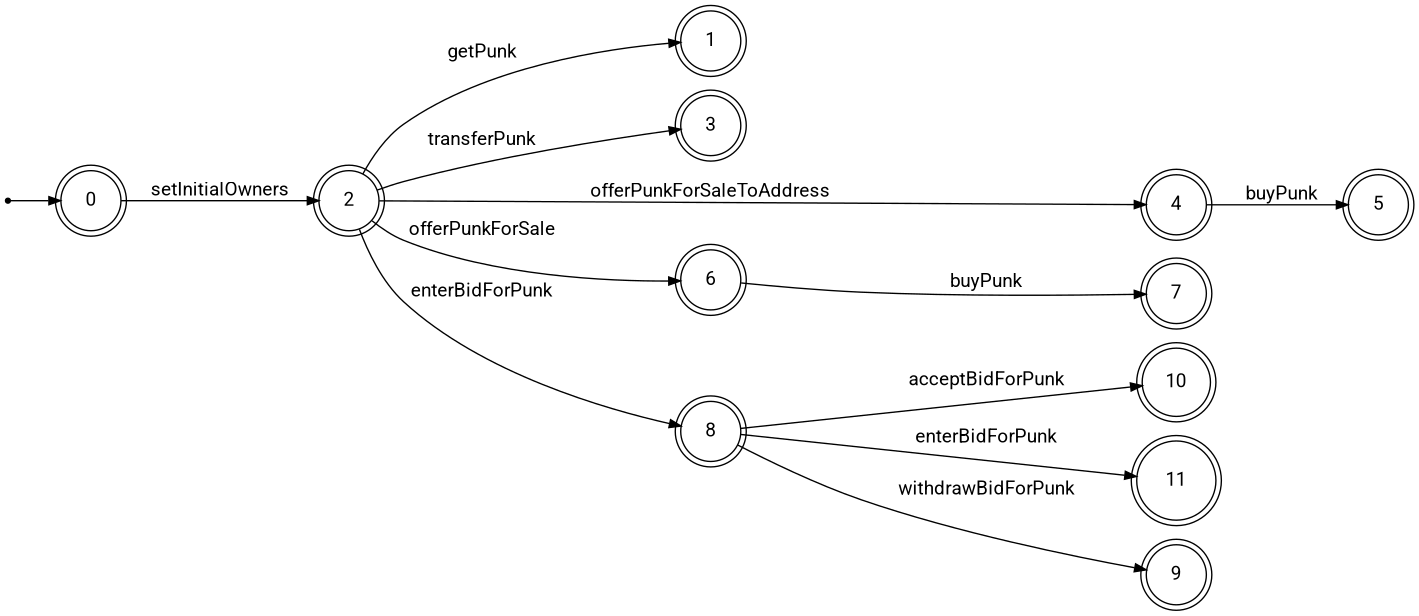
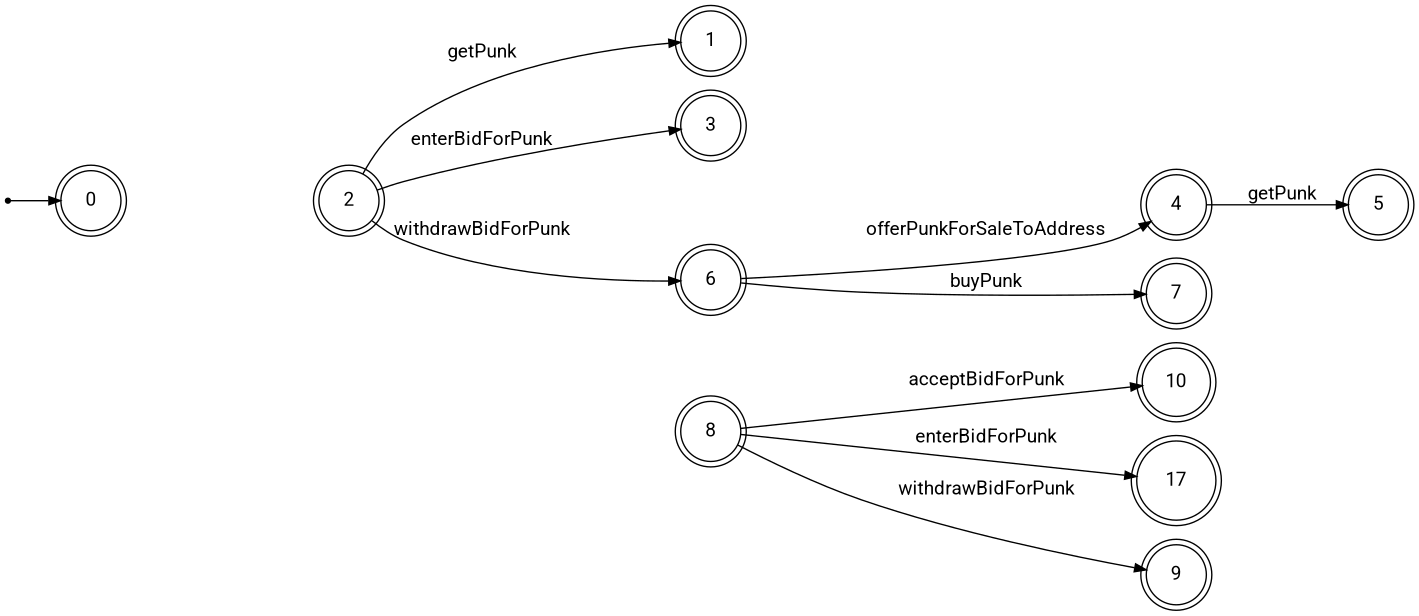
(482, 140) -> (482, 140)
(1282, 195) -> (1282, 195)
(214, 201) -> none
(757, 203) -> (943, 265)
(482, 230) -> (482, 230)
(490, 360) -> none
(1176, 481) -> (1176, 481)
